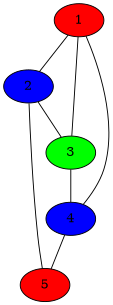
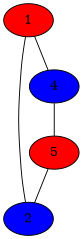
(71, 153) -> none
